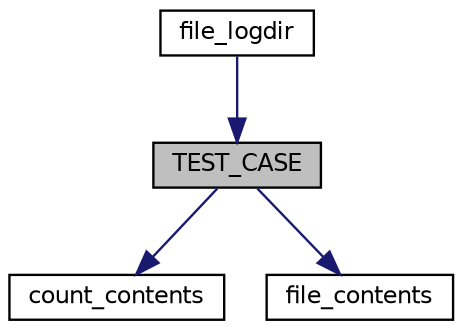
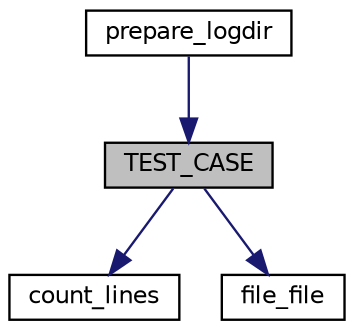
(237, 33) -> (189, 33)
(117, 297) -> (94, 297)
(360, 297) -> (283, 297)
